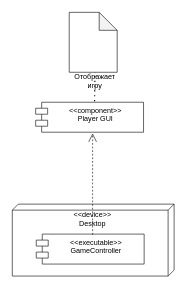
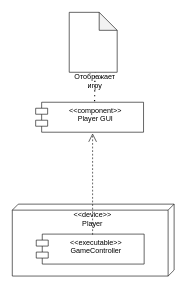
(93, 219) -> (93, 219)
